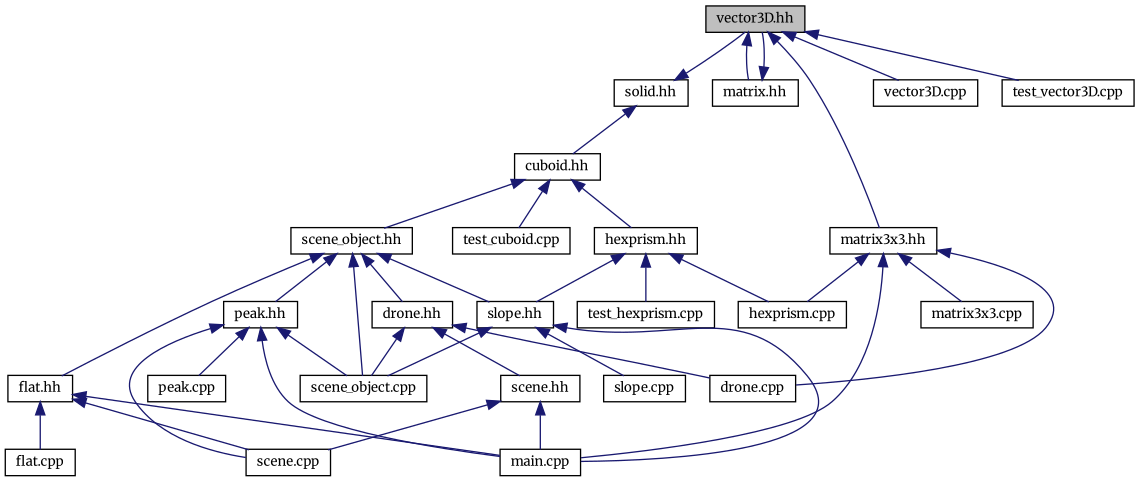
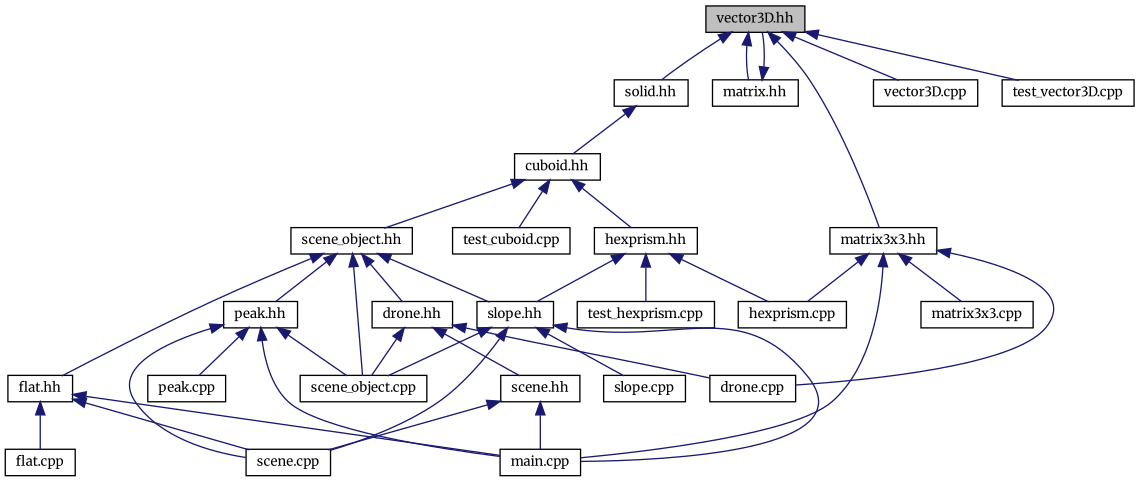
(716, 53) -> (690, 59)
none -> (426, 410)
